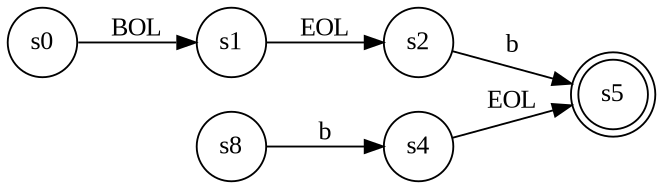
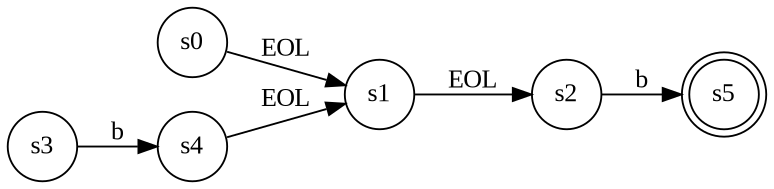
(137, 29) -> (286, 49)
(503, 124) -> (277, 123)
(231, 147) -> (42, 147)
